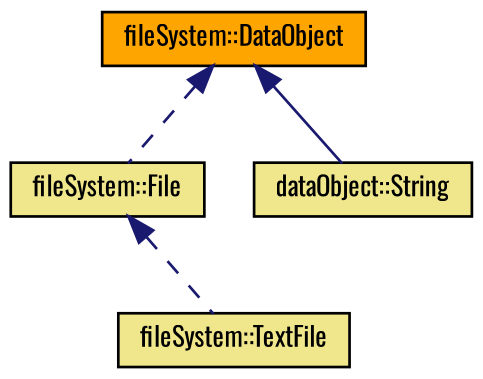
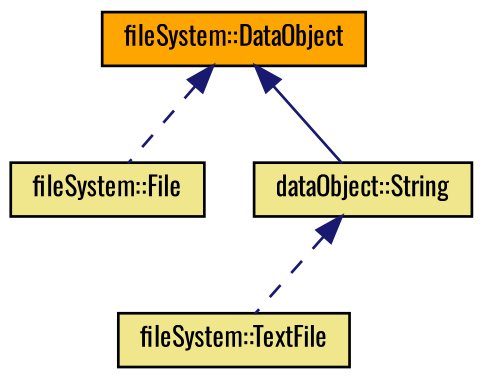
(180, 275) -> (289, 275)
